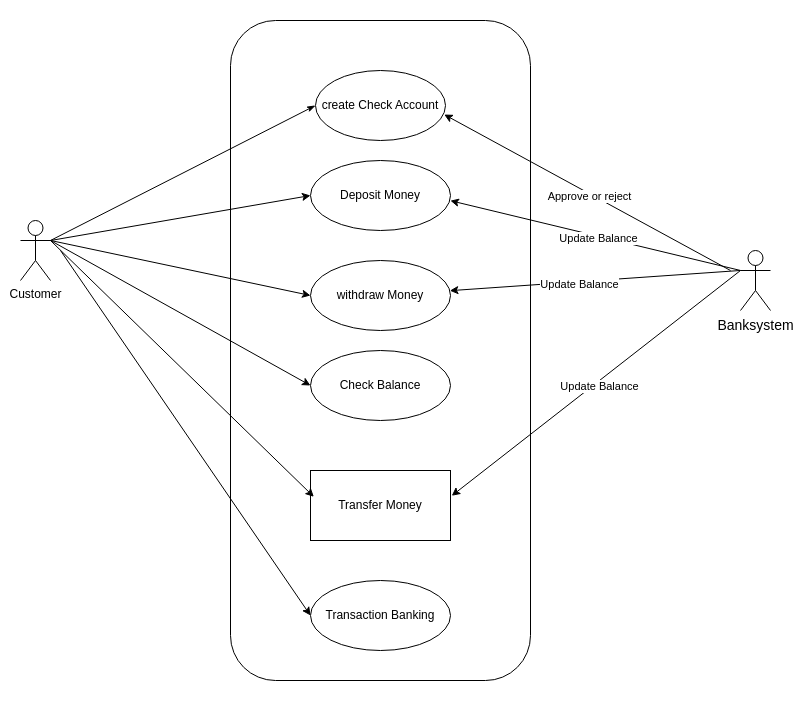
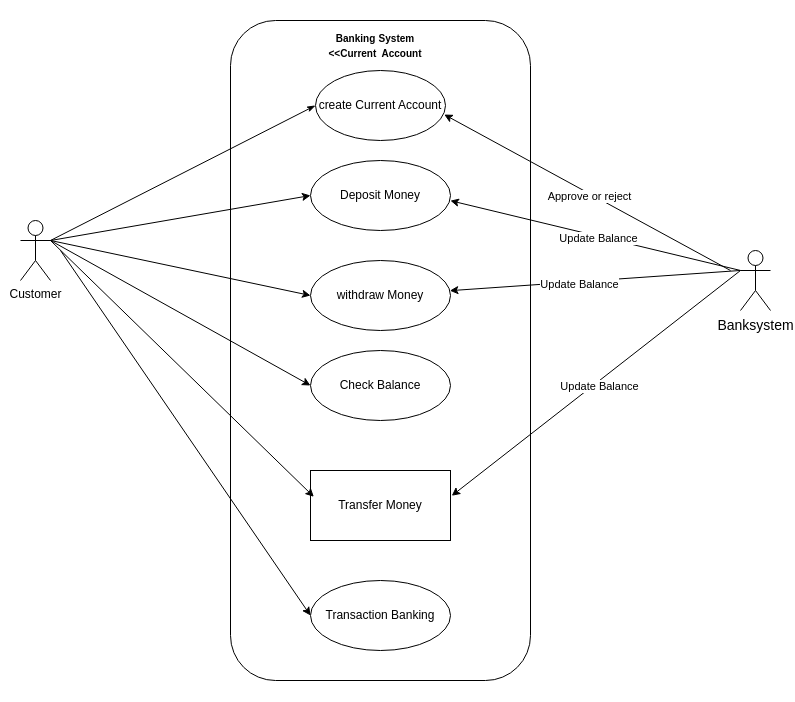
none -> (376, 46)
(381, 106) -> (381, 106)
